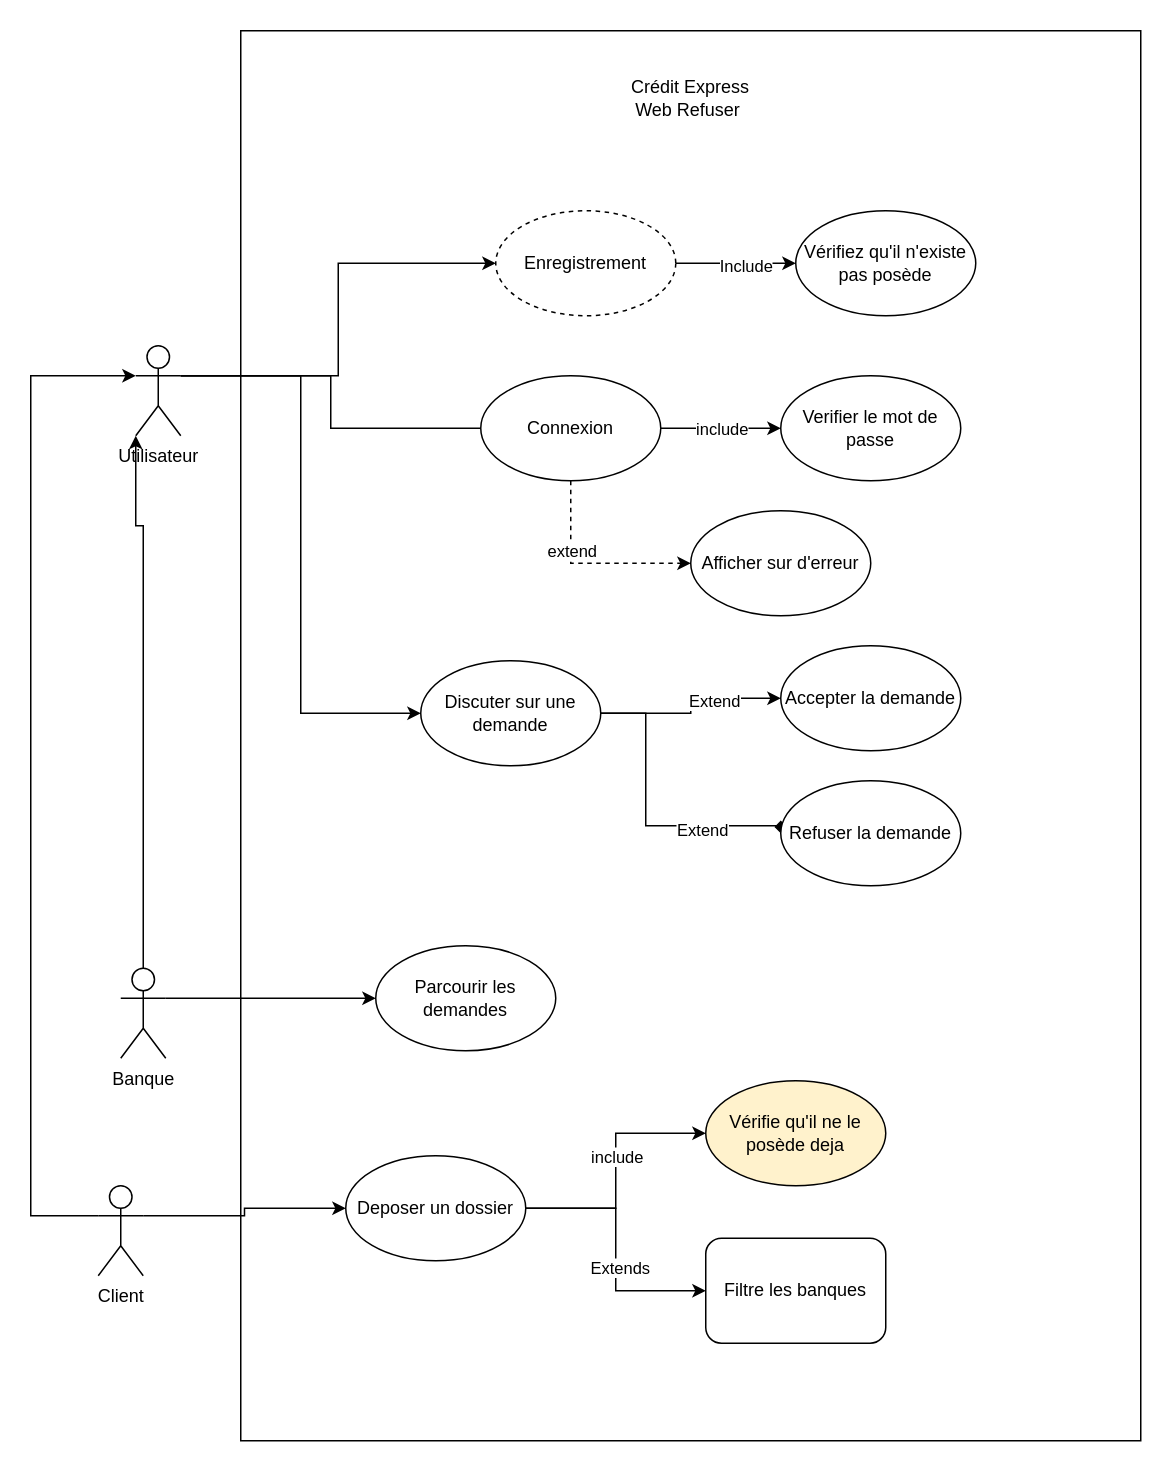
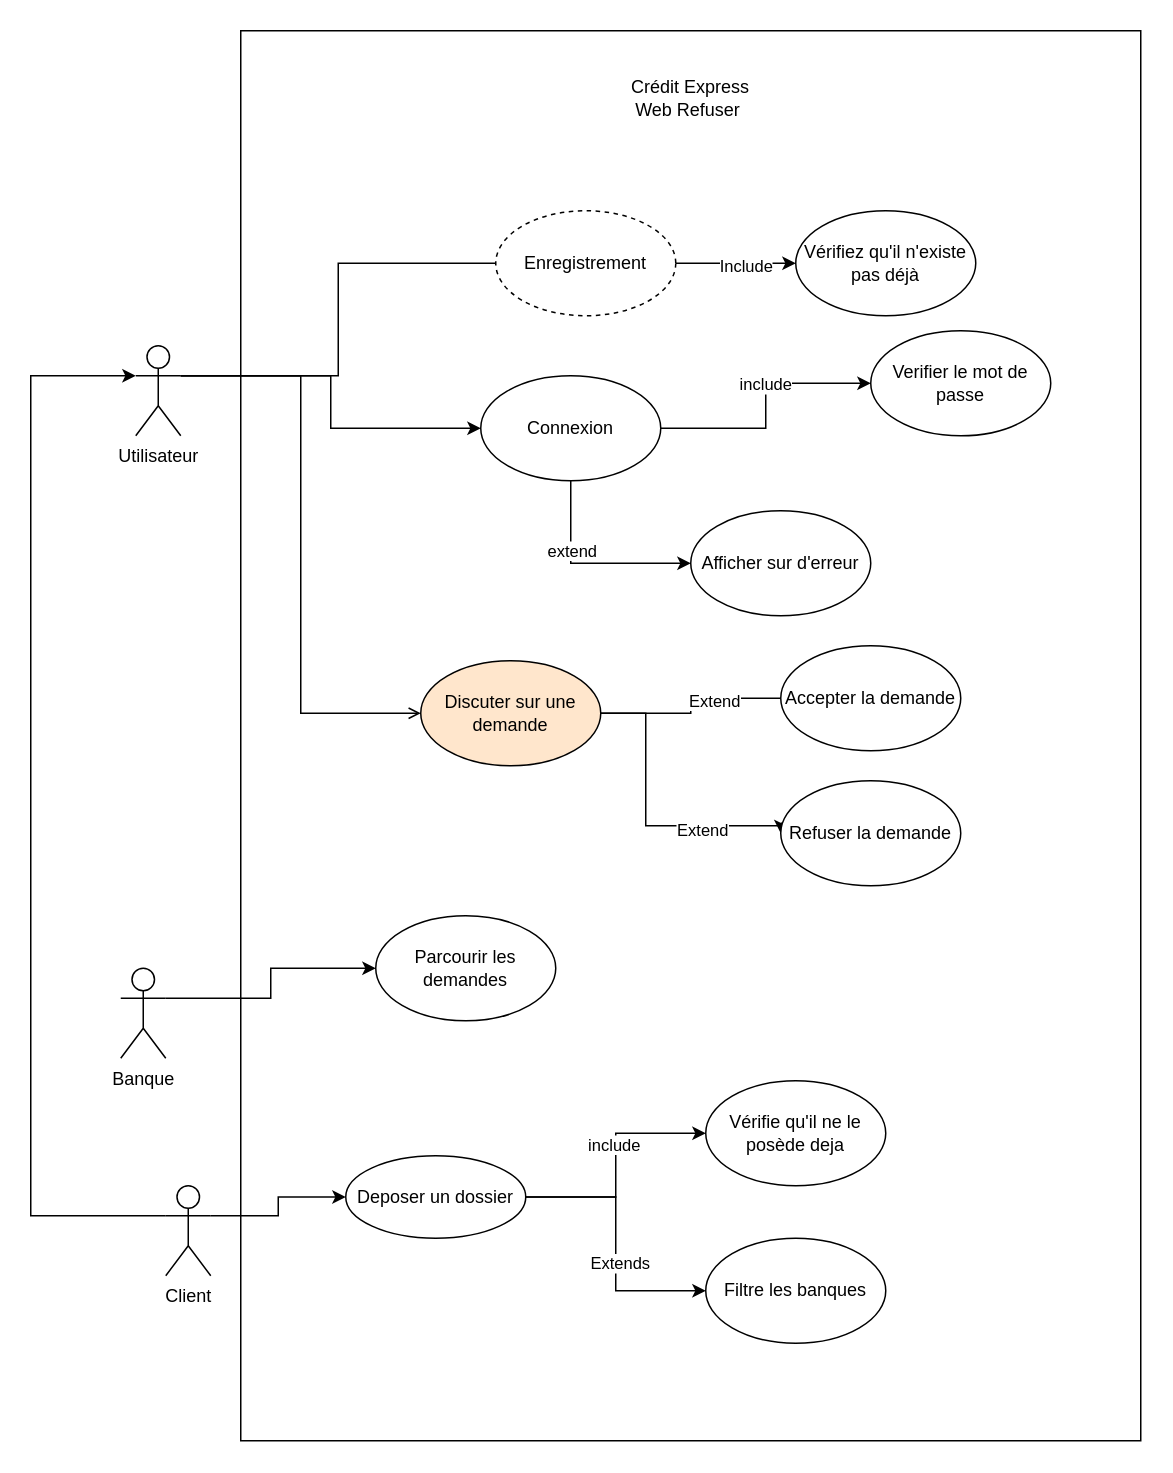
(484, 263) -> (488, 263)
(886, 263) -> (886, 263)
(473, 428) -> (469, 428)
(871, 428) -> (961, 383)
(622, 563) -> (622, 563)
(769, 698) -> (773, 698)
(143, 704) -> none
(409, 713) -> (411, 713)
(511, 713) -> (511, 713)
(779, 826) -> (778, 826)
(466, 998) -> (466, 968)
(796, 1133) -> (796, 1133)
(436, 1208) -> (436, 1197)
(121, 1231) -> (188, 1231)
(796, 1291) -> (796, 1291)
